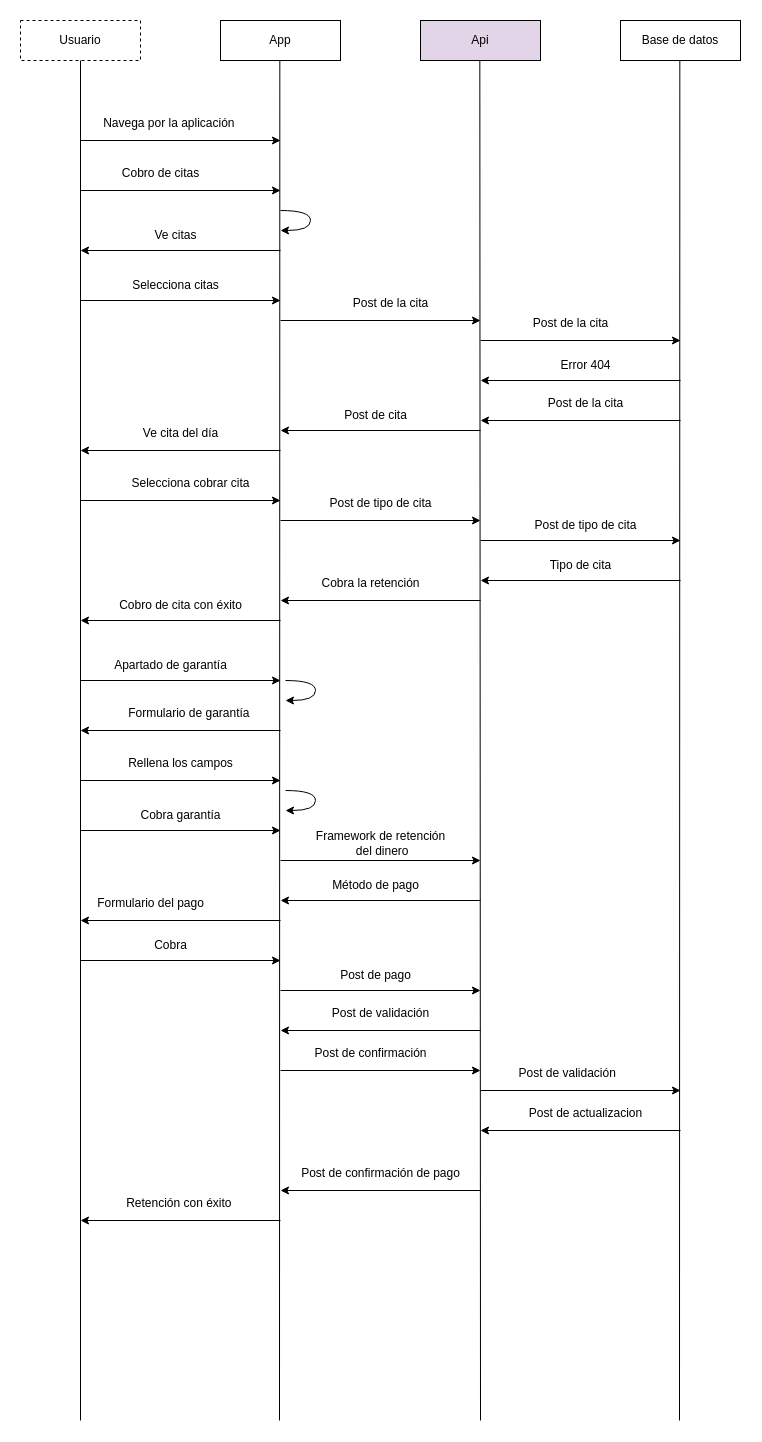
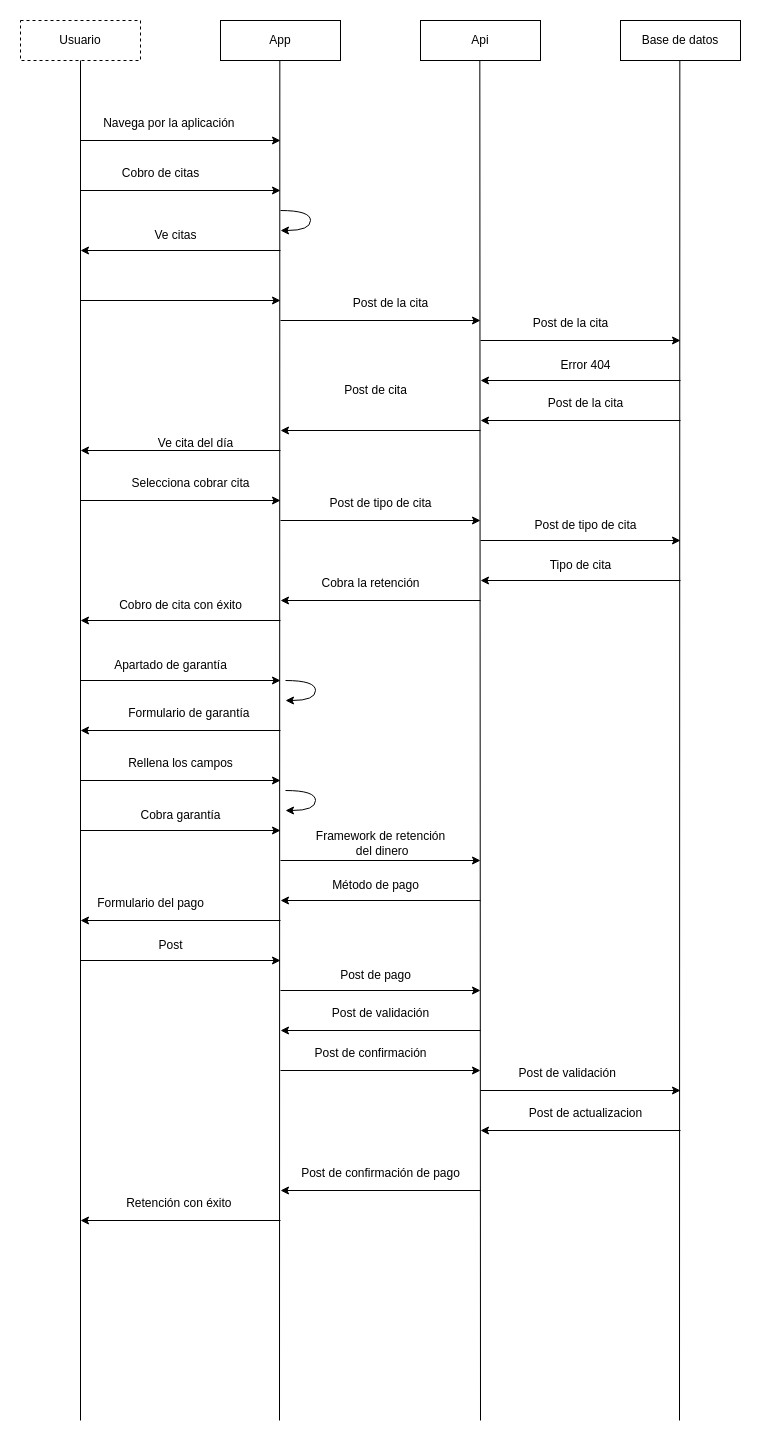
(481, 41) -> (481, 41)
(176, 286) -> none
(376, 416) -> (376, 391)
(181, 434) -> (196, 444)
(171, 946) -> (171, 946)
